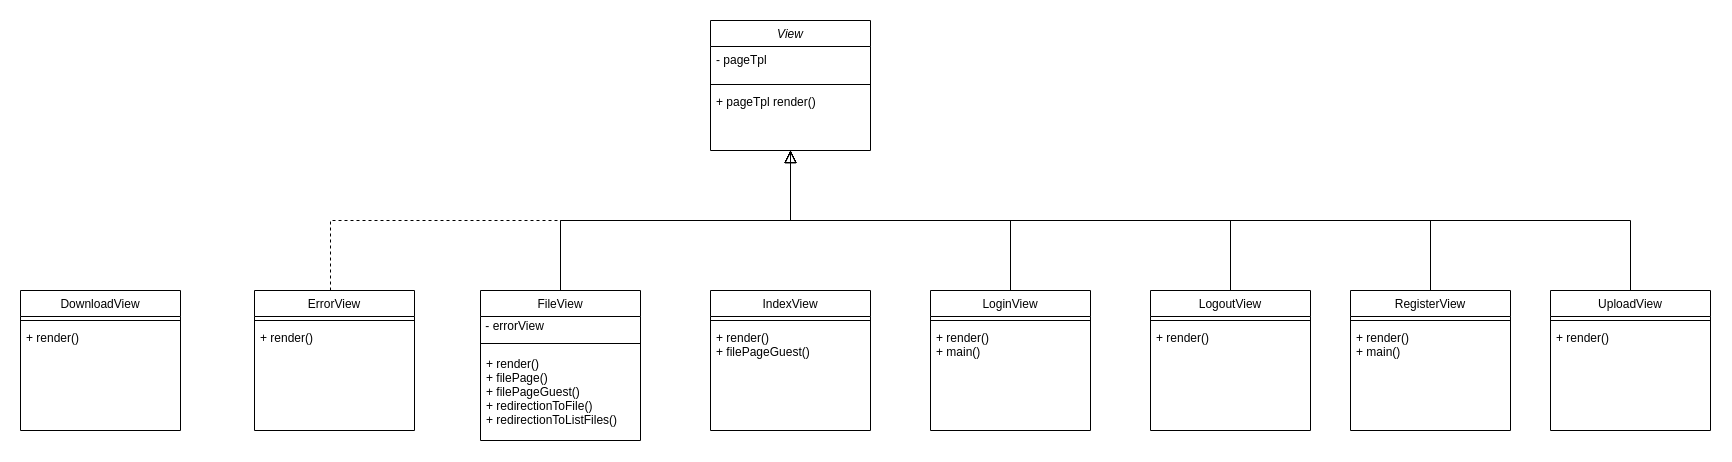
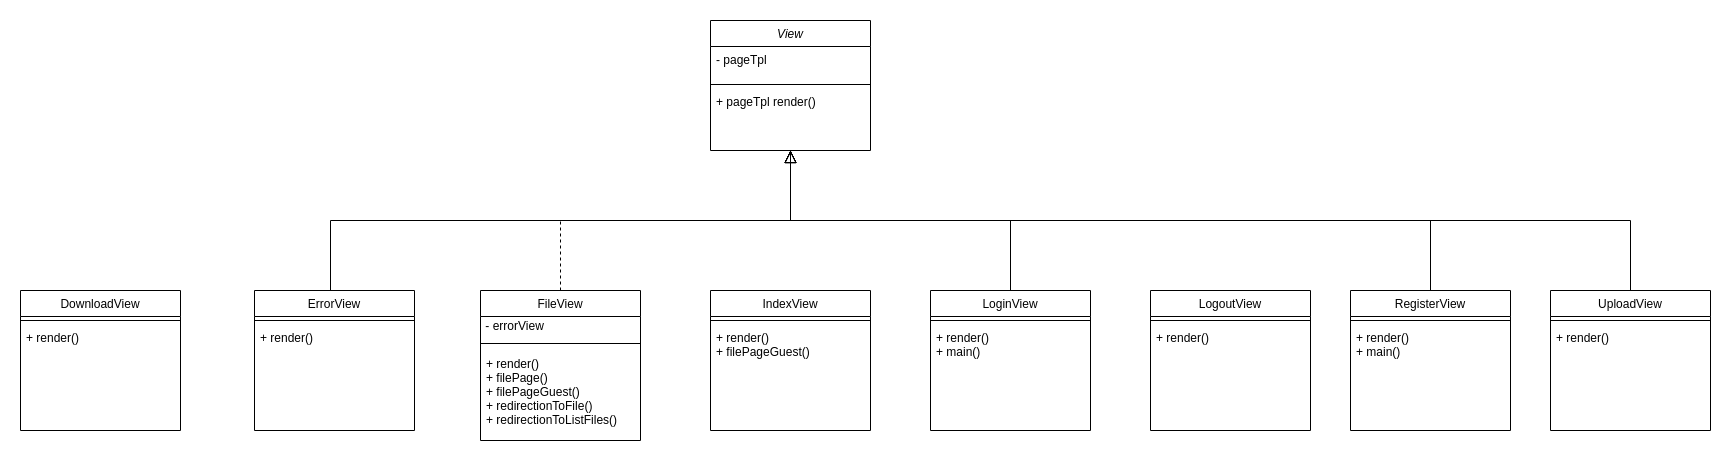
(411, 221) -> (411, 221)
(561, 256) -> (561, 256)
(1231, 257) -> none
